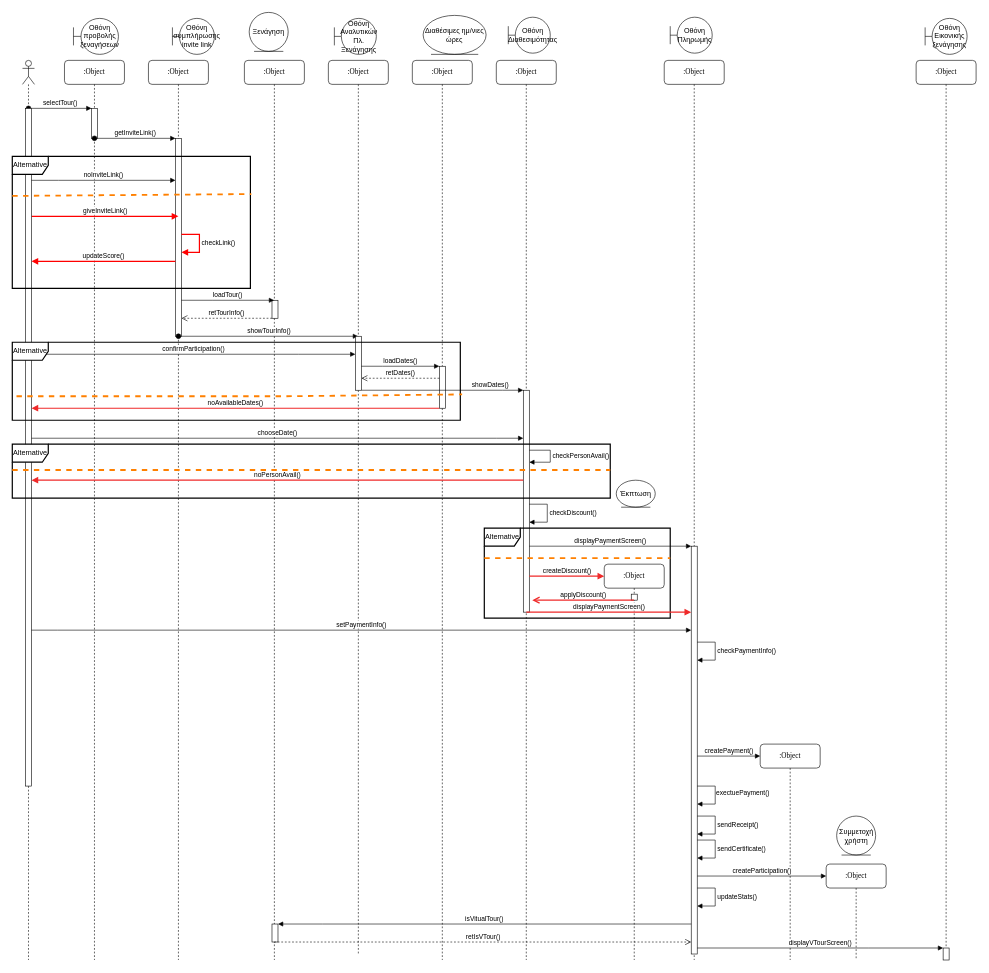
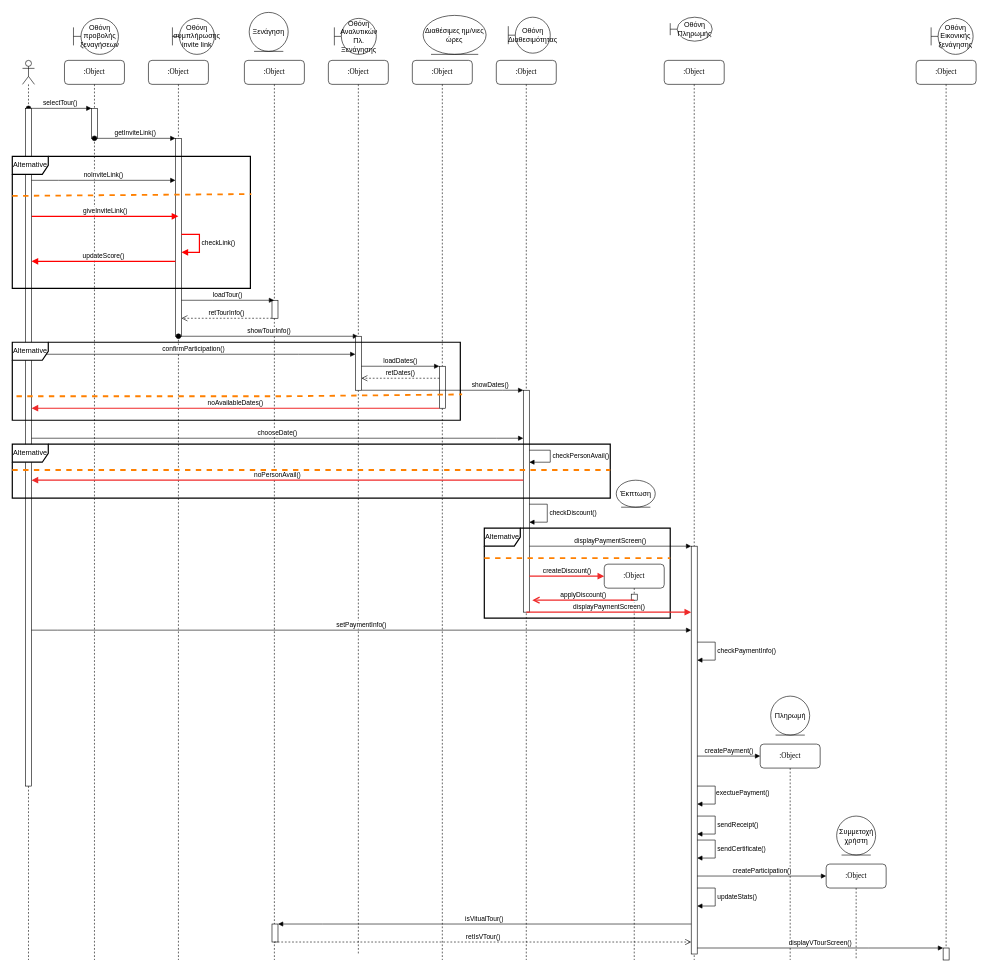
(692, 35) -> (692, 29)
(947, 36) -> (953, 36)
none -> (791, 716)
